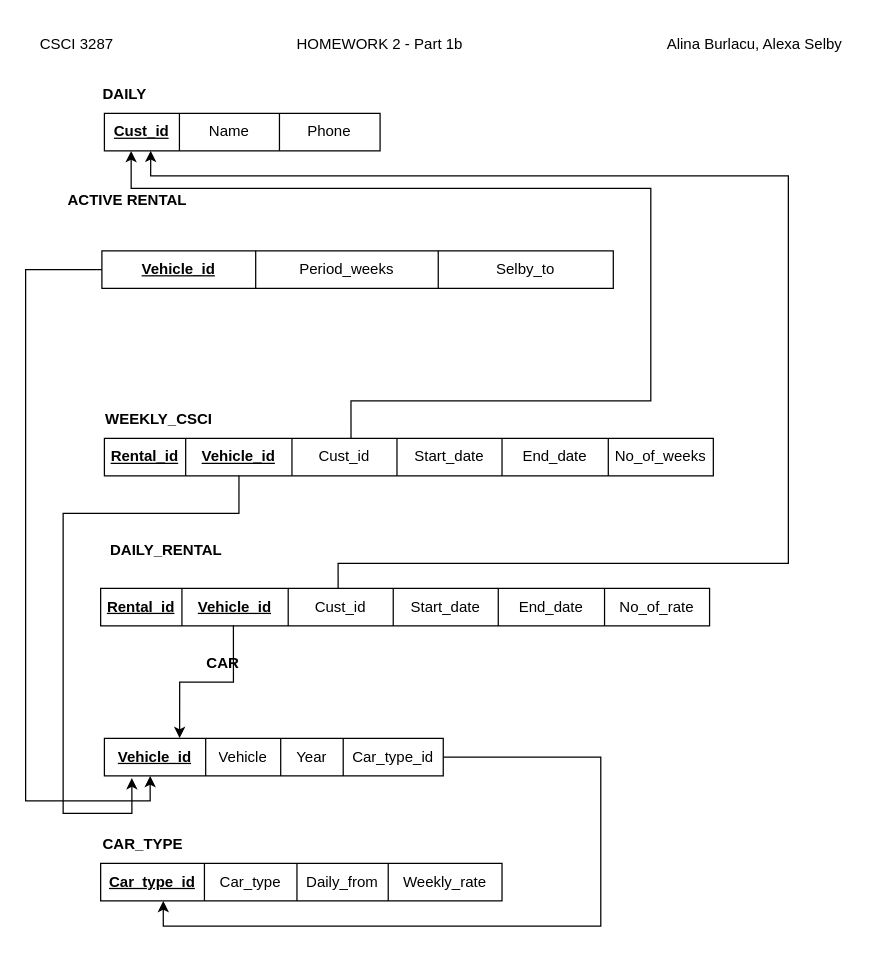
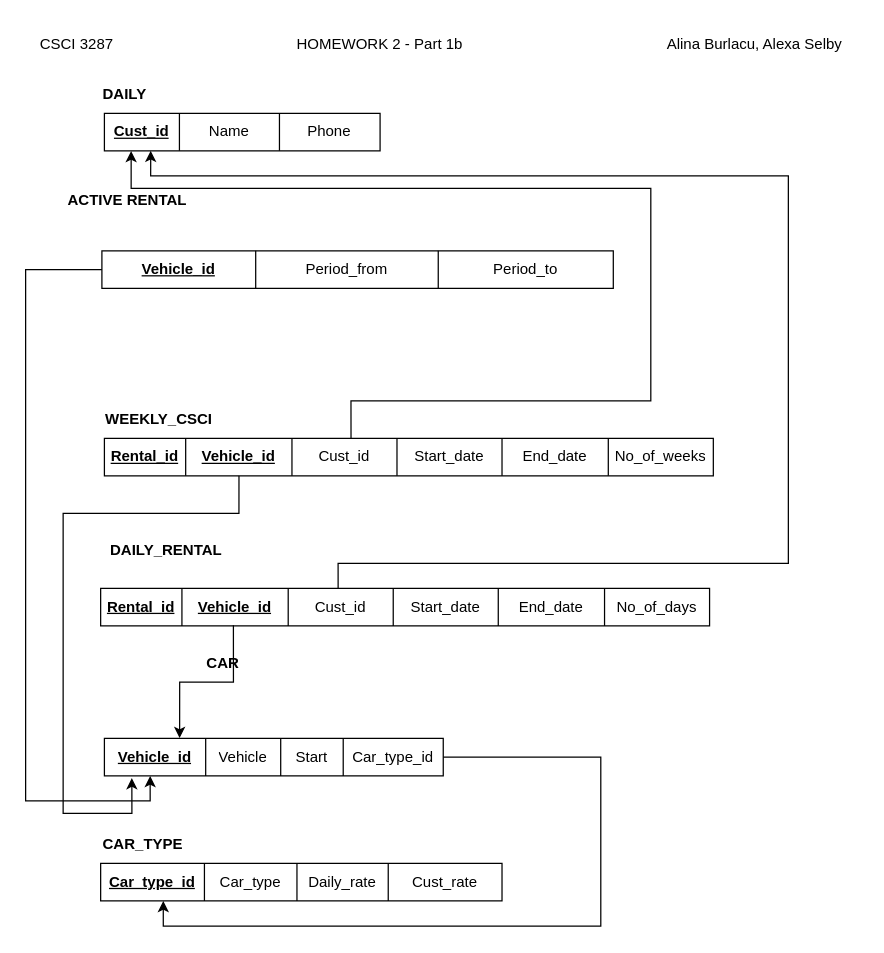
(347, 269) -> (347, 269)
(526, 269) -> (526, 269)
(657, 607) -> (657, 607)
(312, 757) -> (312, 757)
(343, 882) -> (343, 882)
(445, 882) -> (445, 882)
